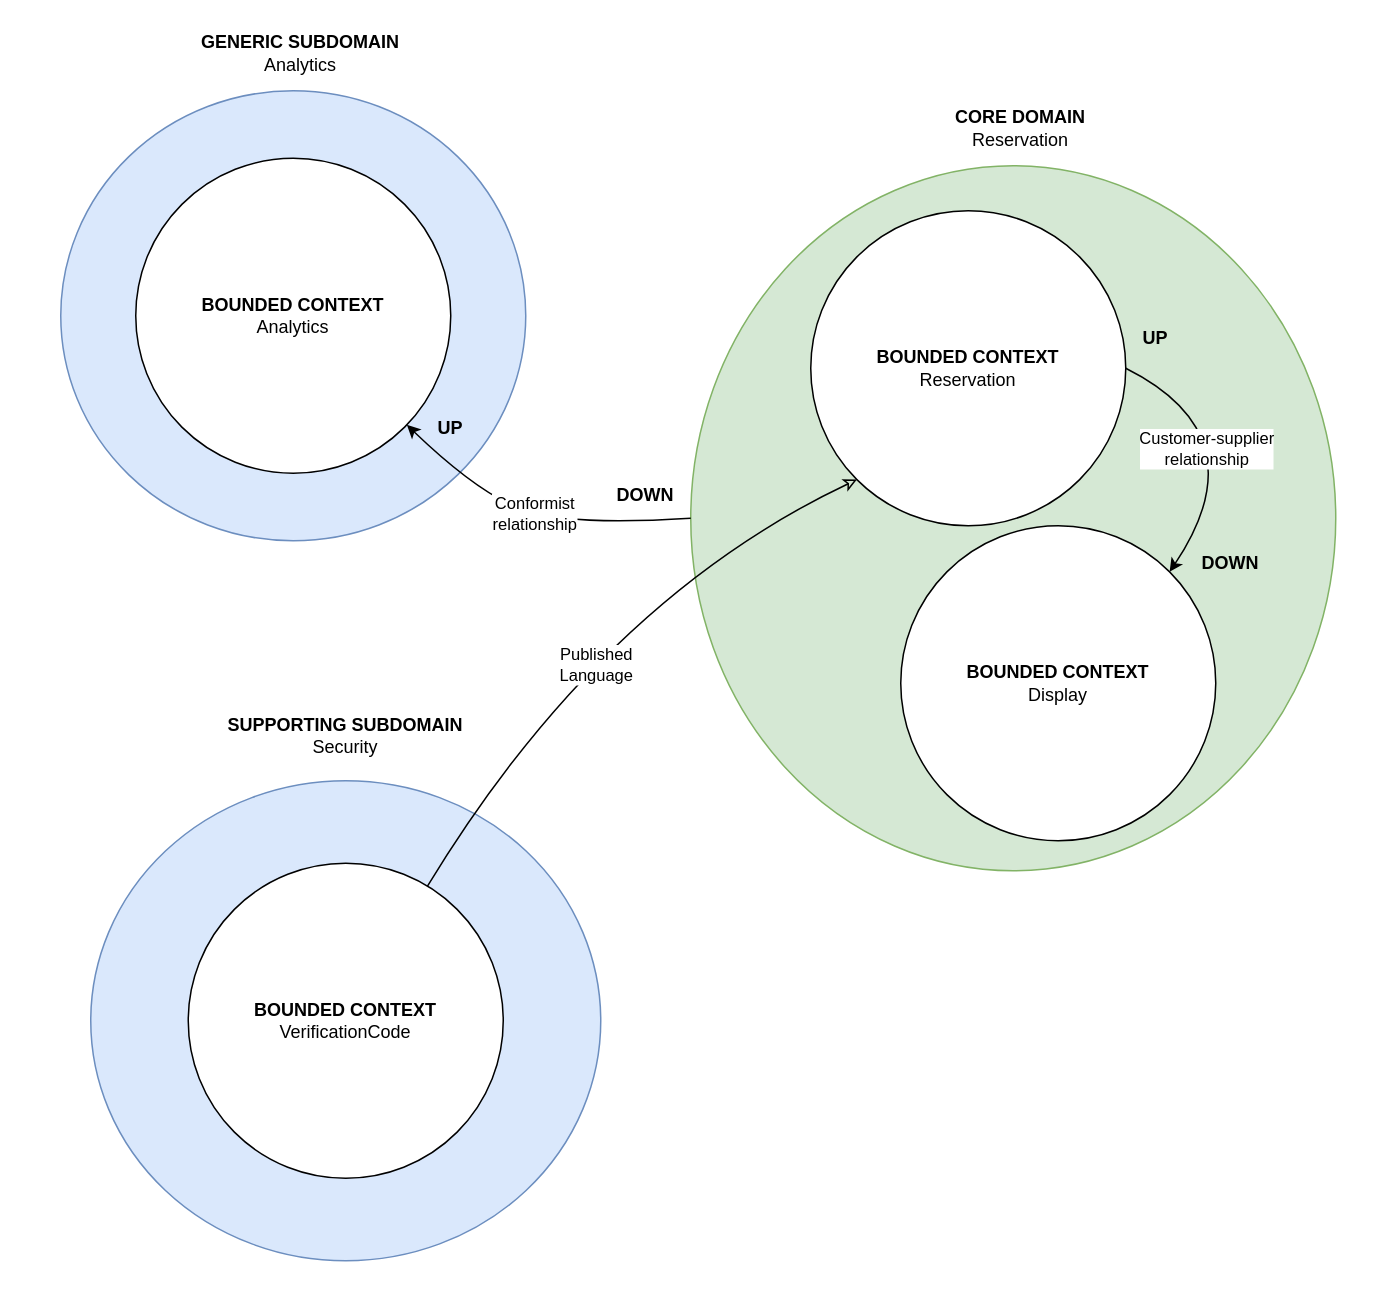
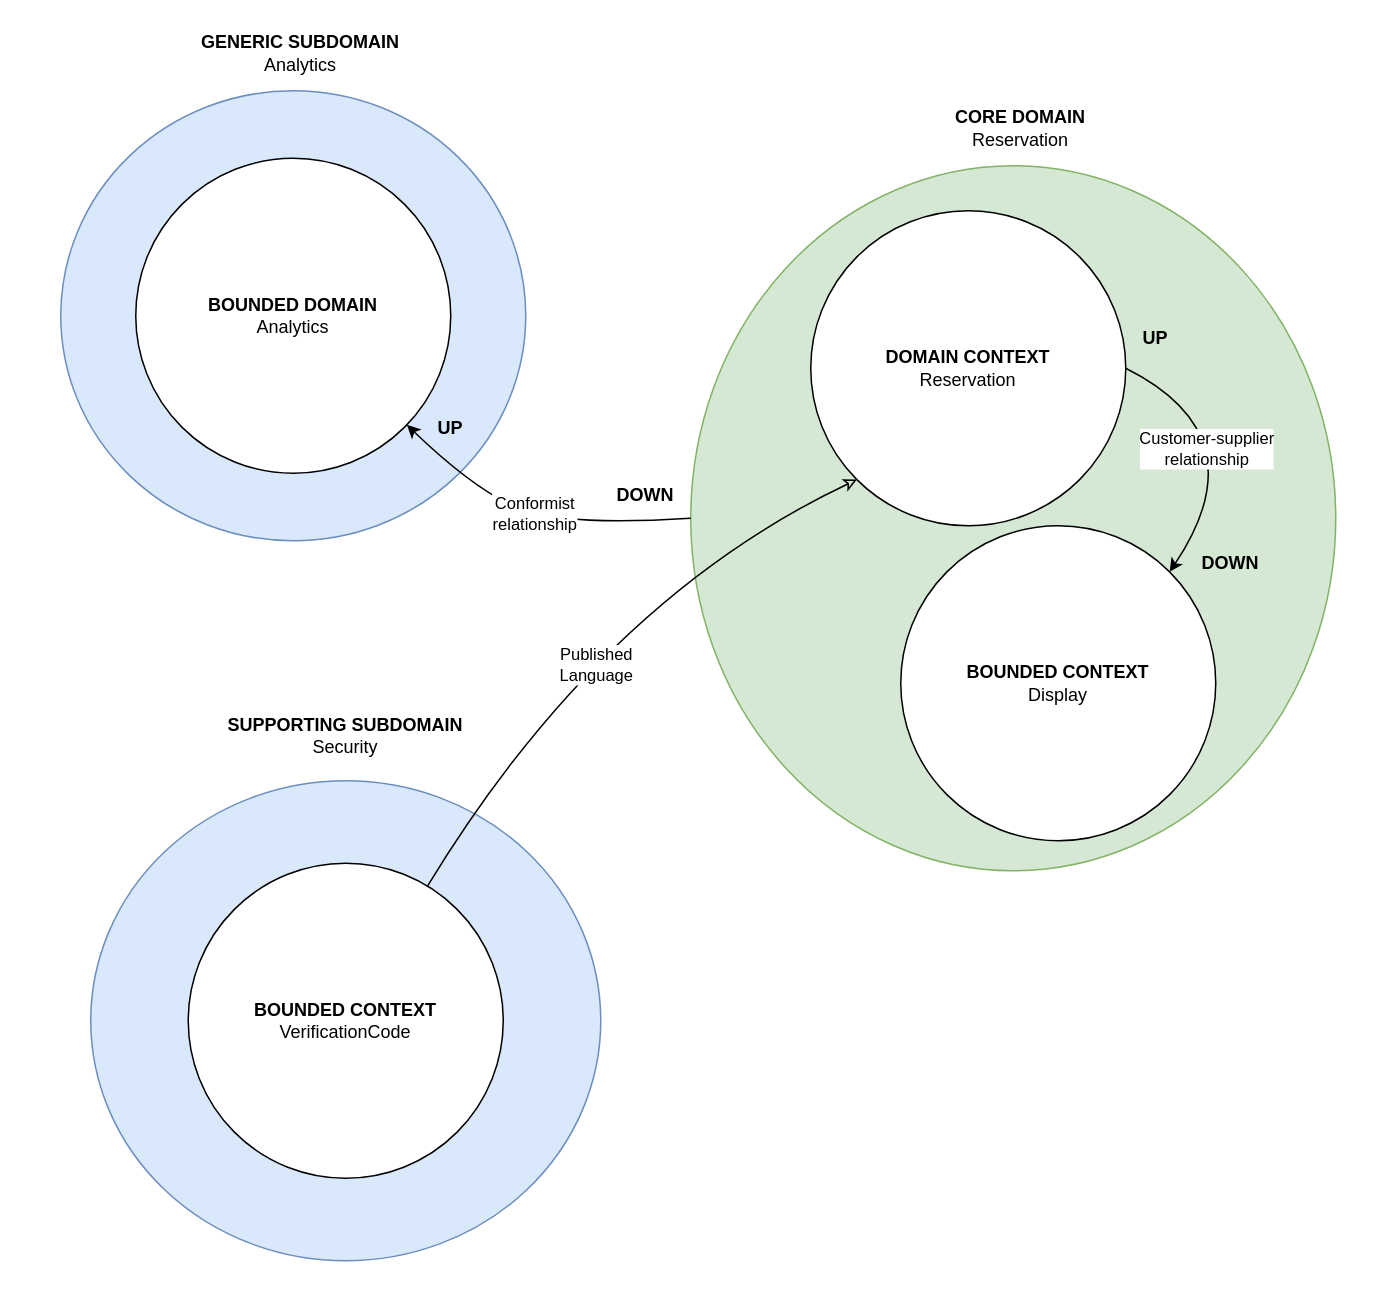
(293, 316) -> (293, 316)
(968, 368) -> (968, 368)
